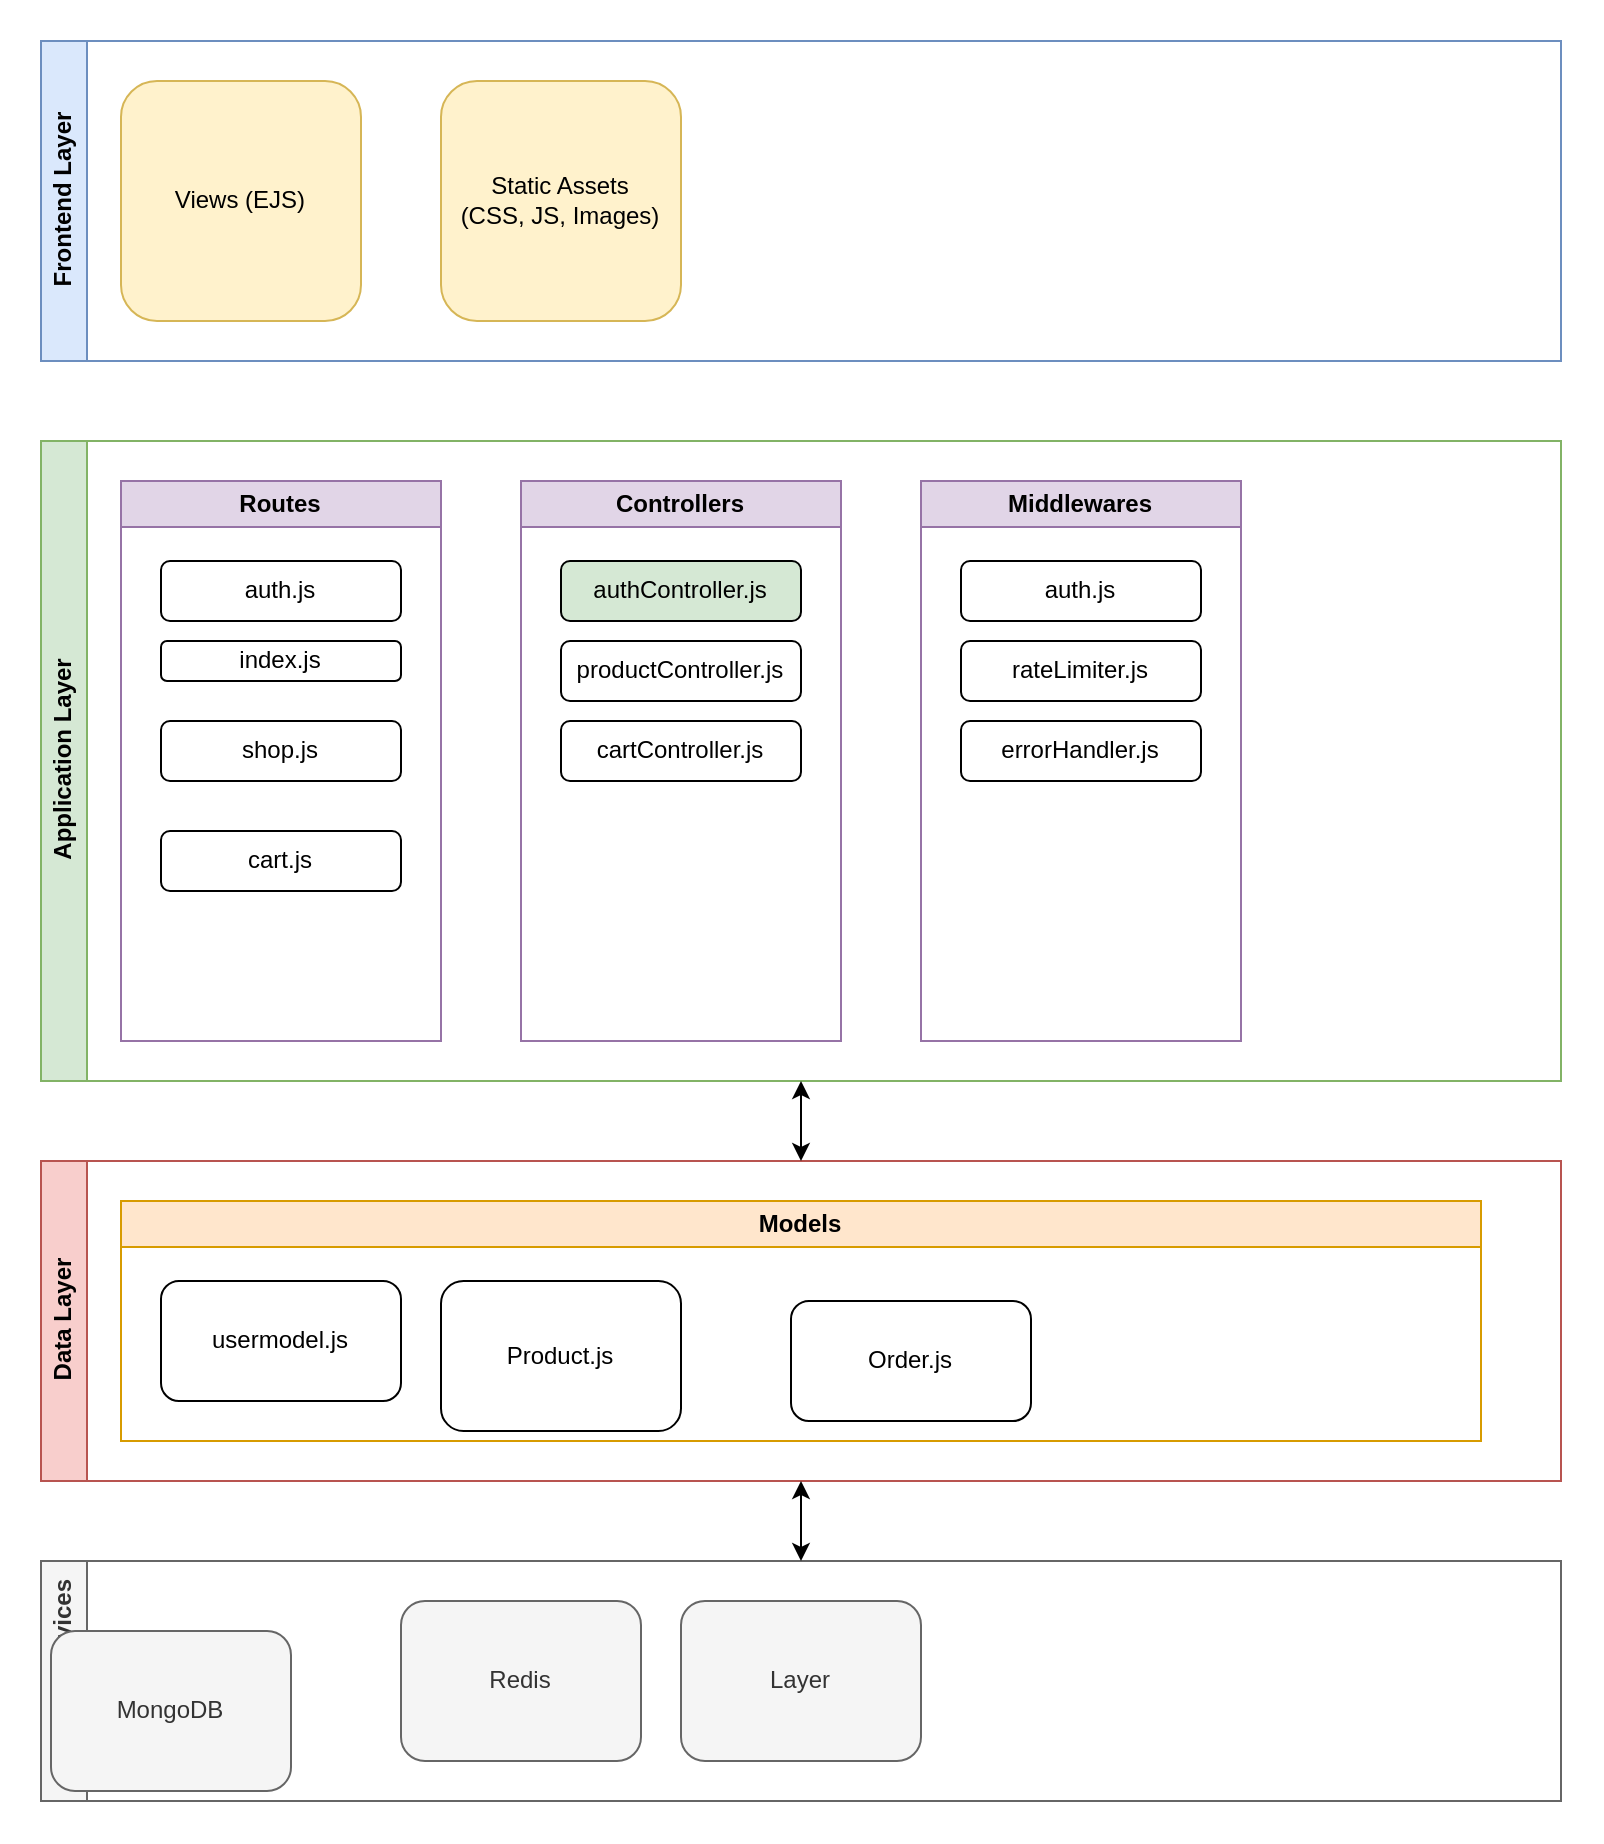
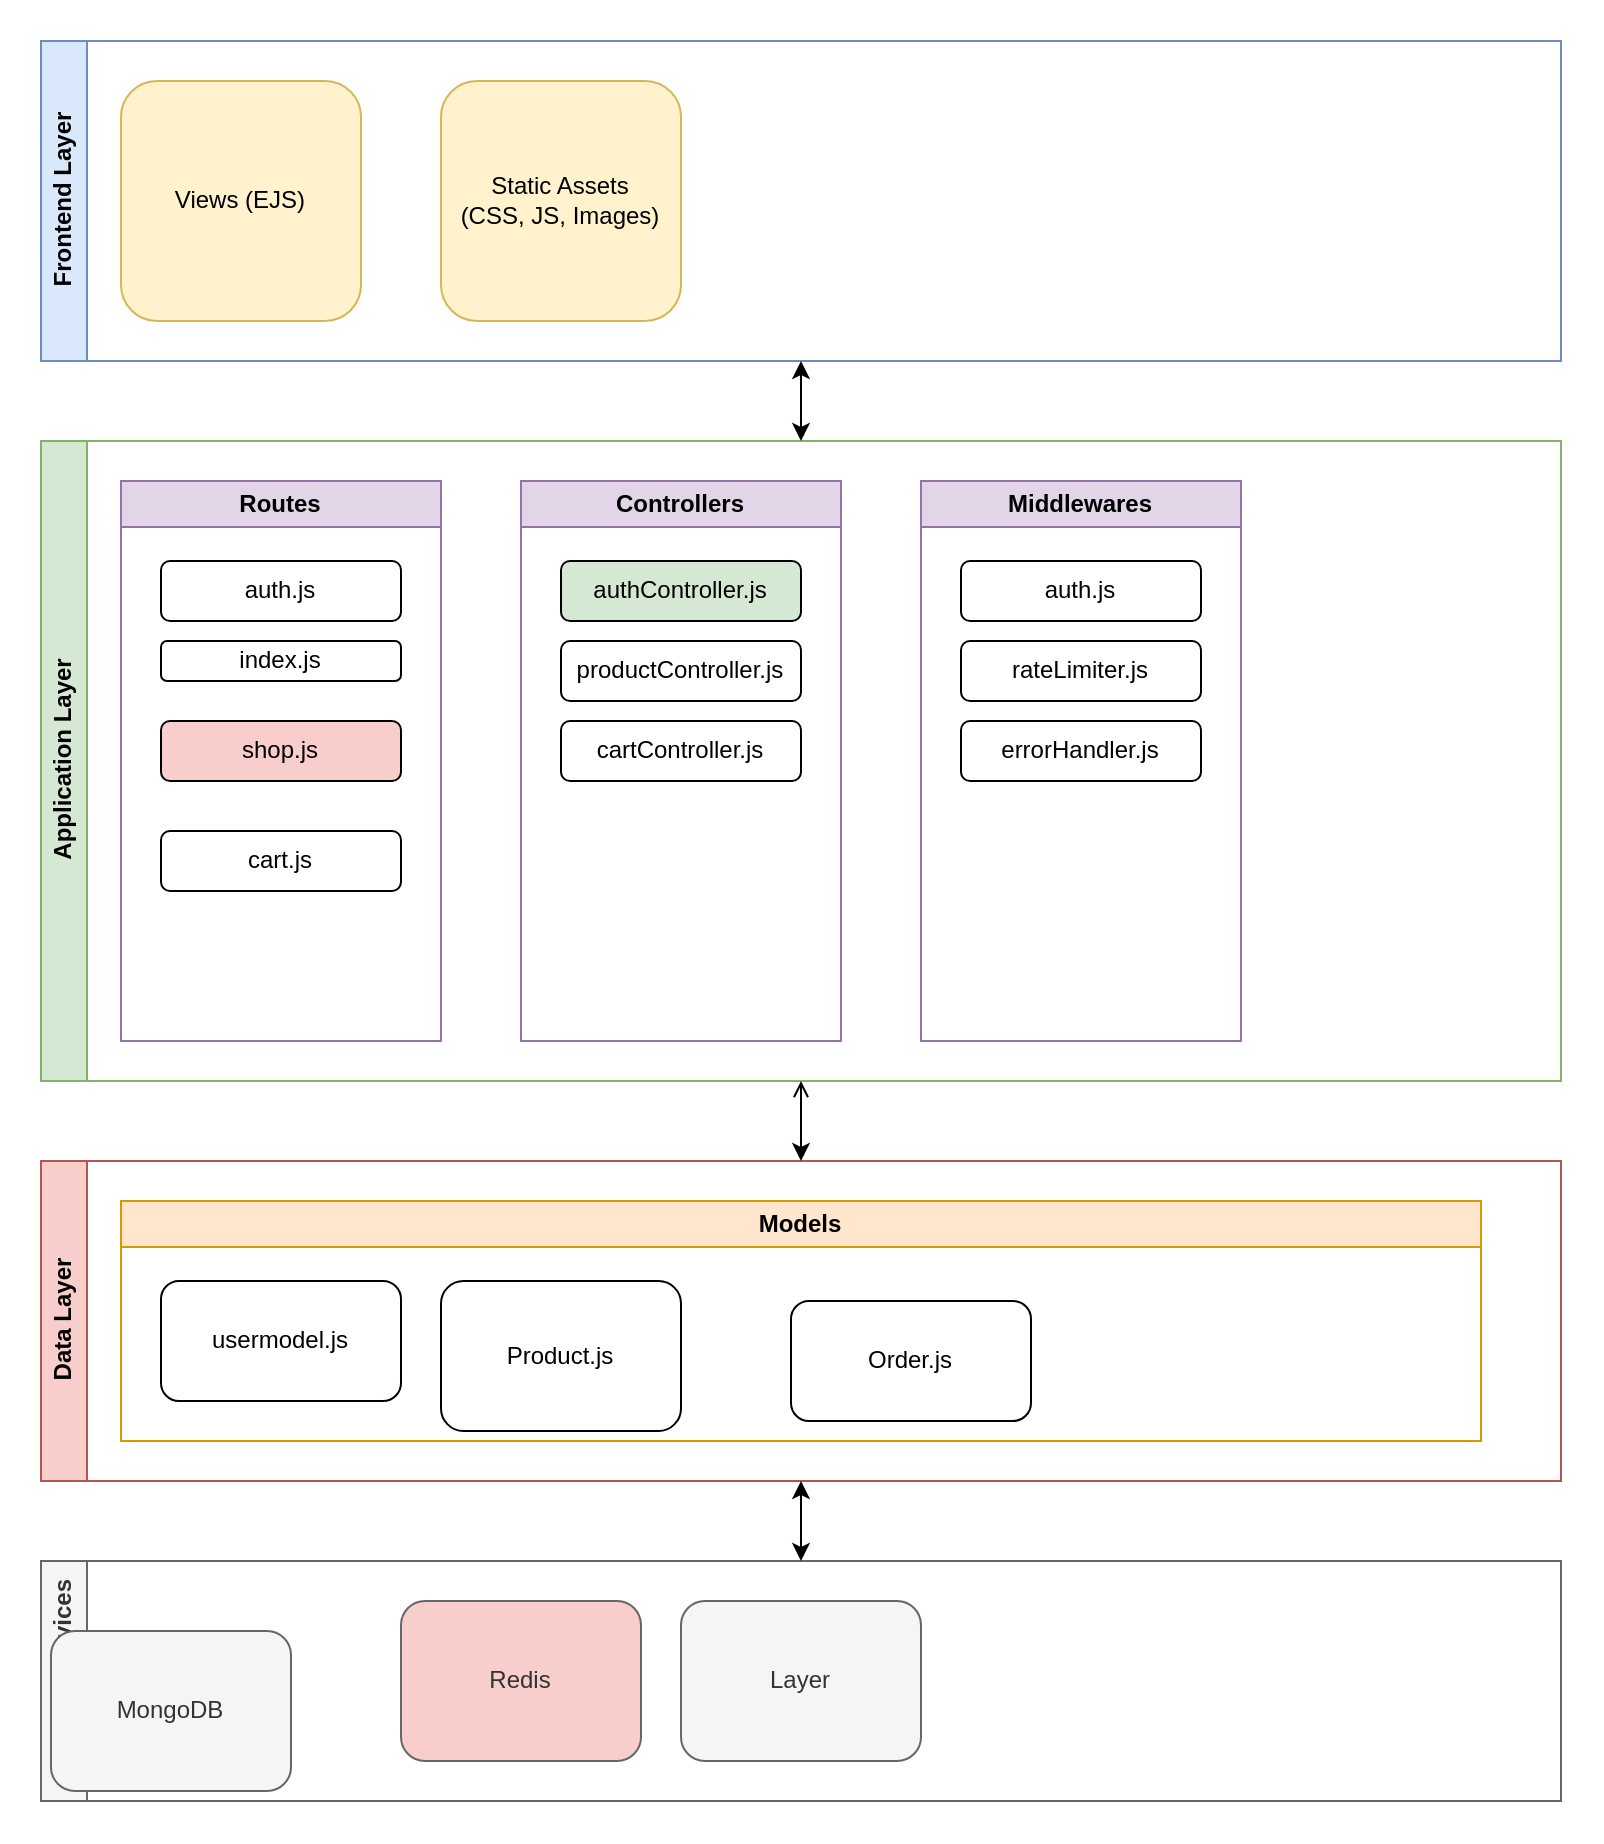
none -> (801, 401)
(281, 751) -> (281, 751)
(801, 1096) -> (801, 1093)
(521, 1681) -> (521, 1681)
